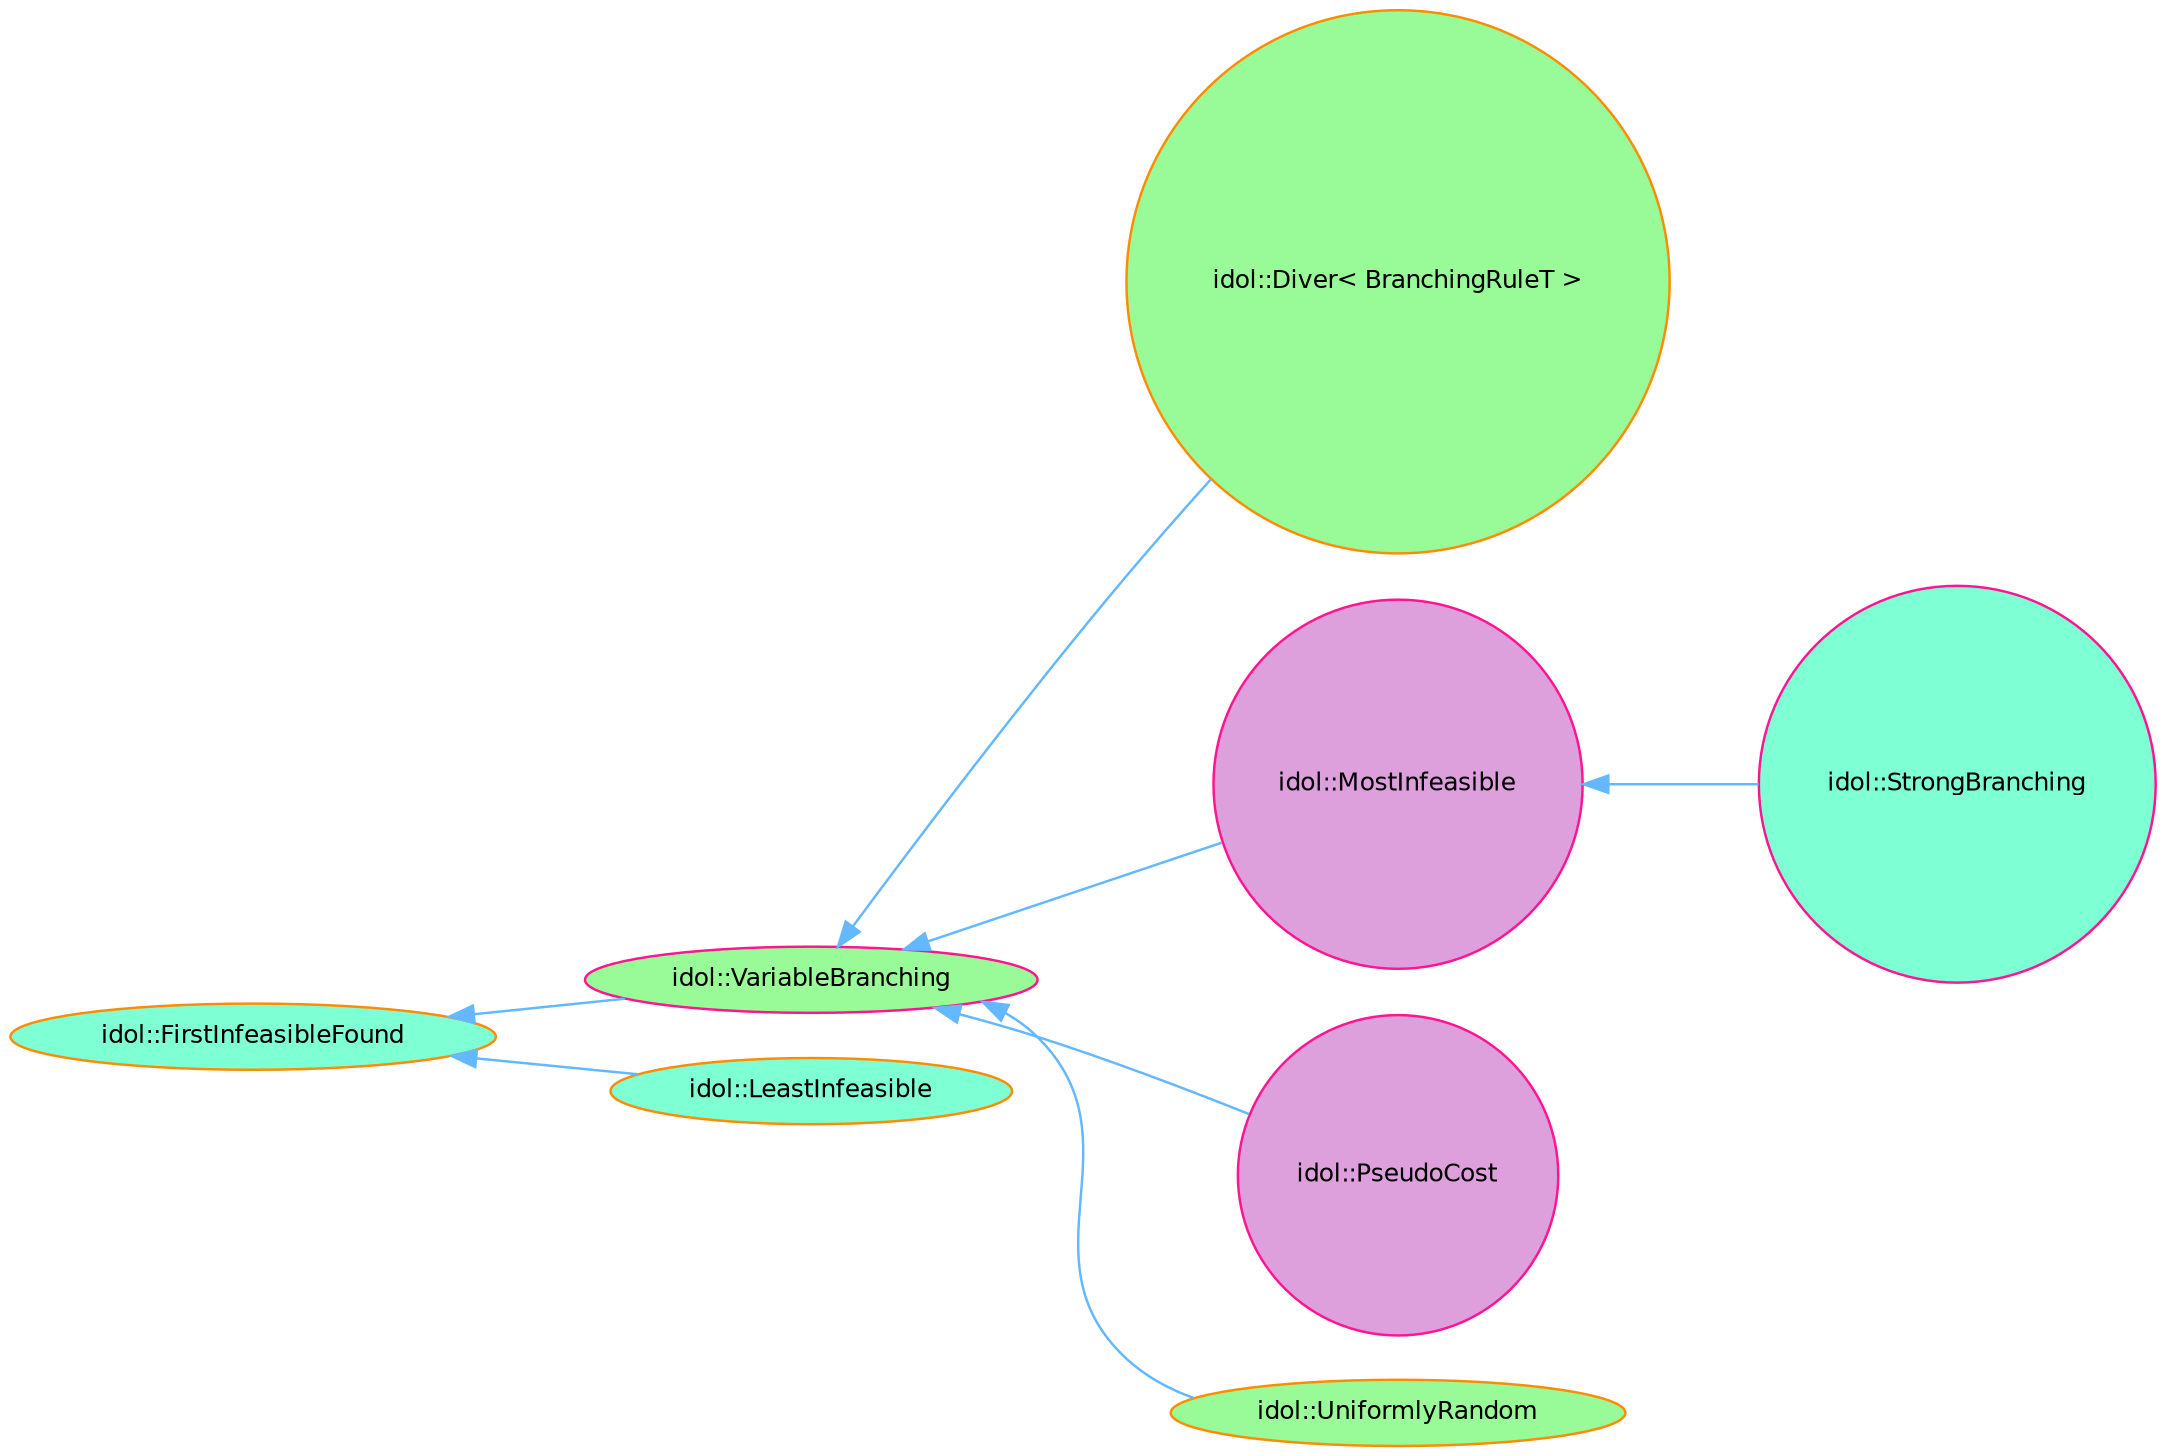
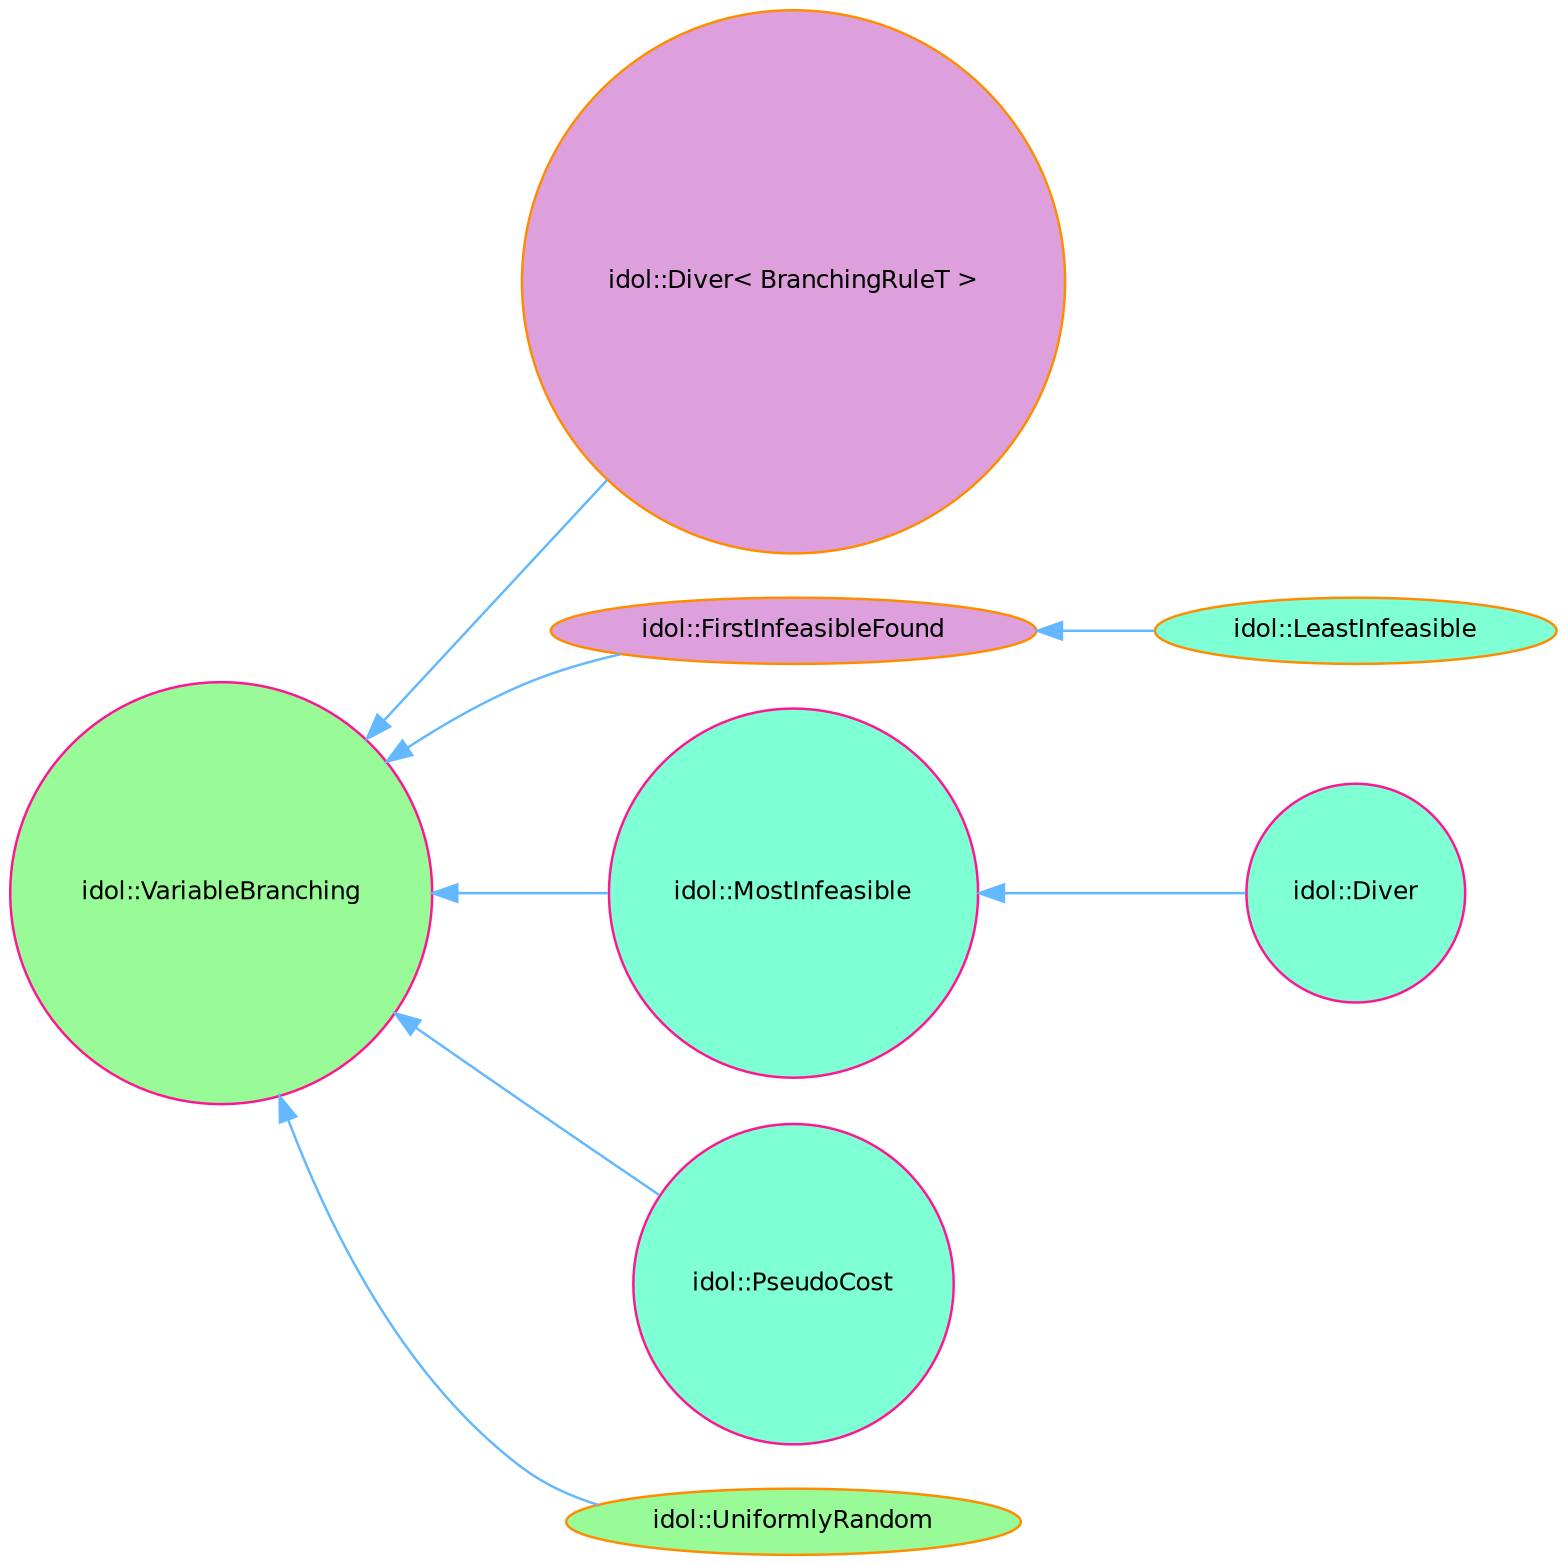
(1398, 282) -> (794, 282)
(1398, 784) -> (794, 893)
(1957, 784) -> (1356, 893)
(811, 980) -> (221, 893)
(549, 1006) -> (510, 691)
(253, 1037) -> (794, 631)
(1398, 1175) -> (794, 1284)
